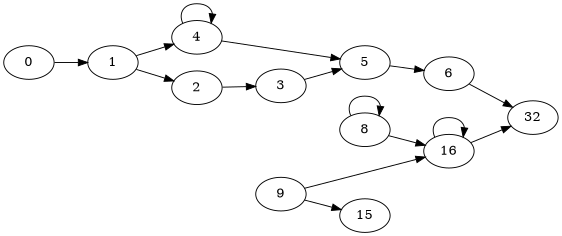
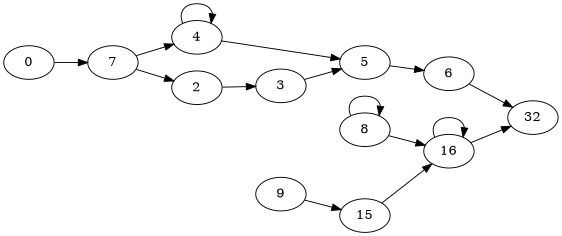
(113, 63) -> (113, 63)
(360, 174) -> (403, 186)
